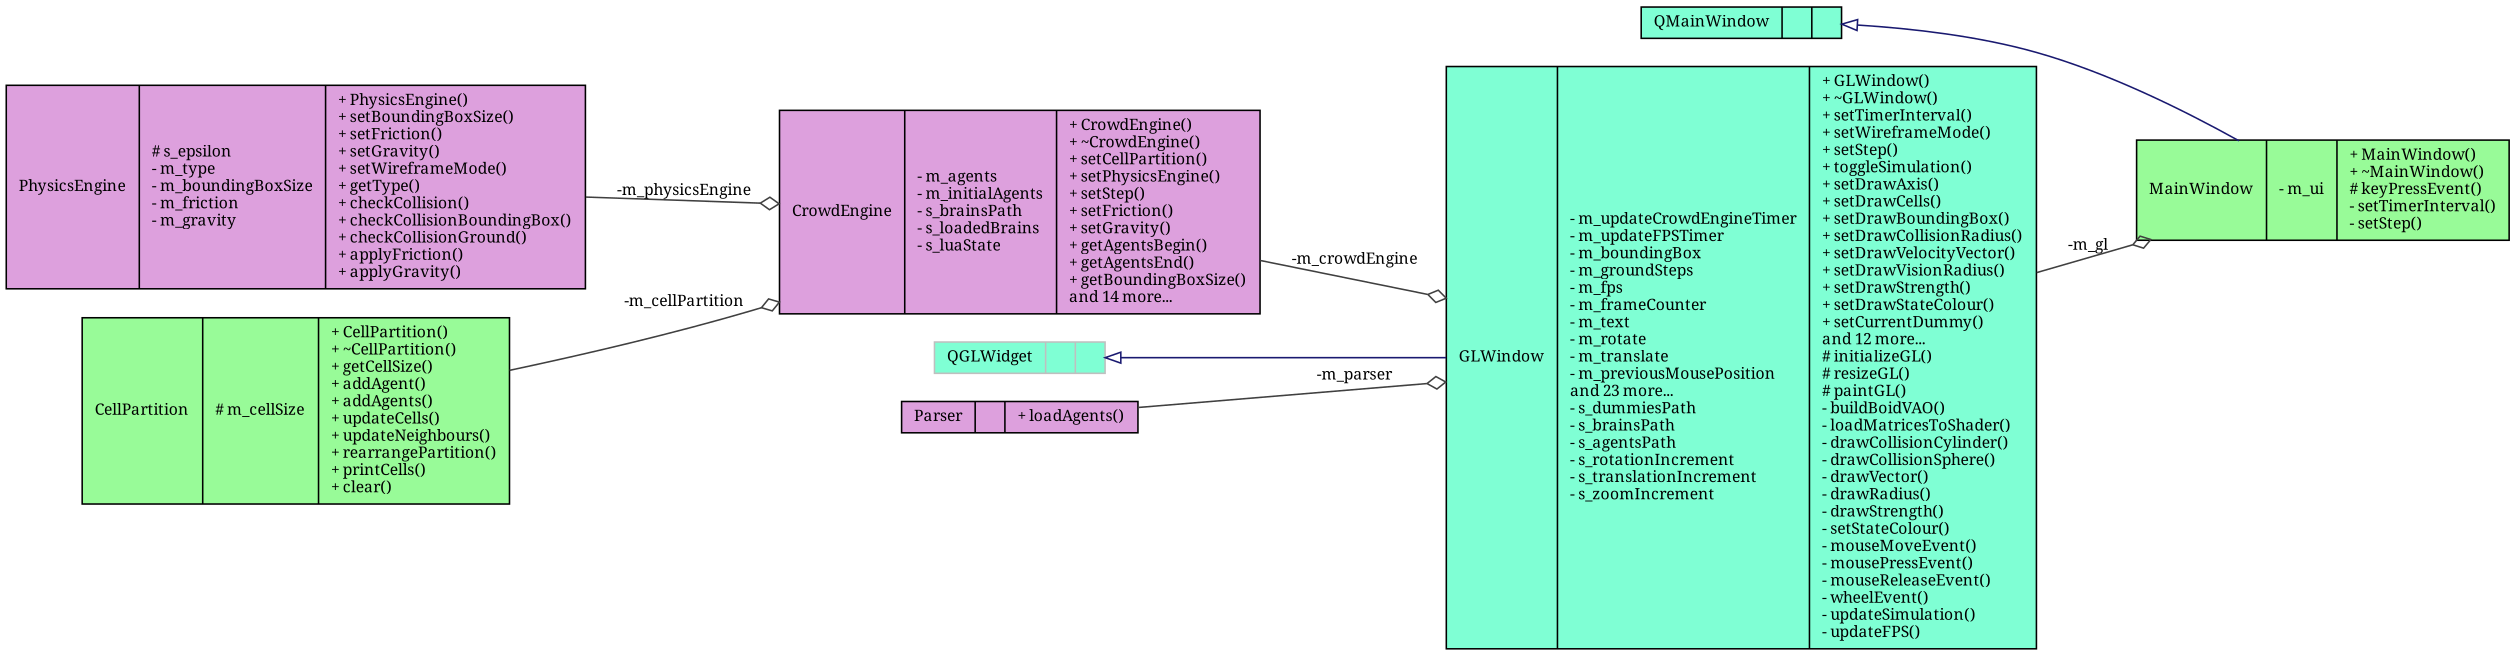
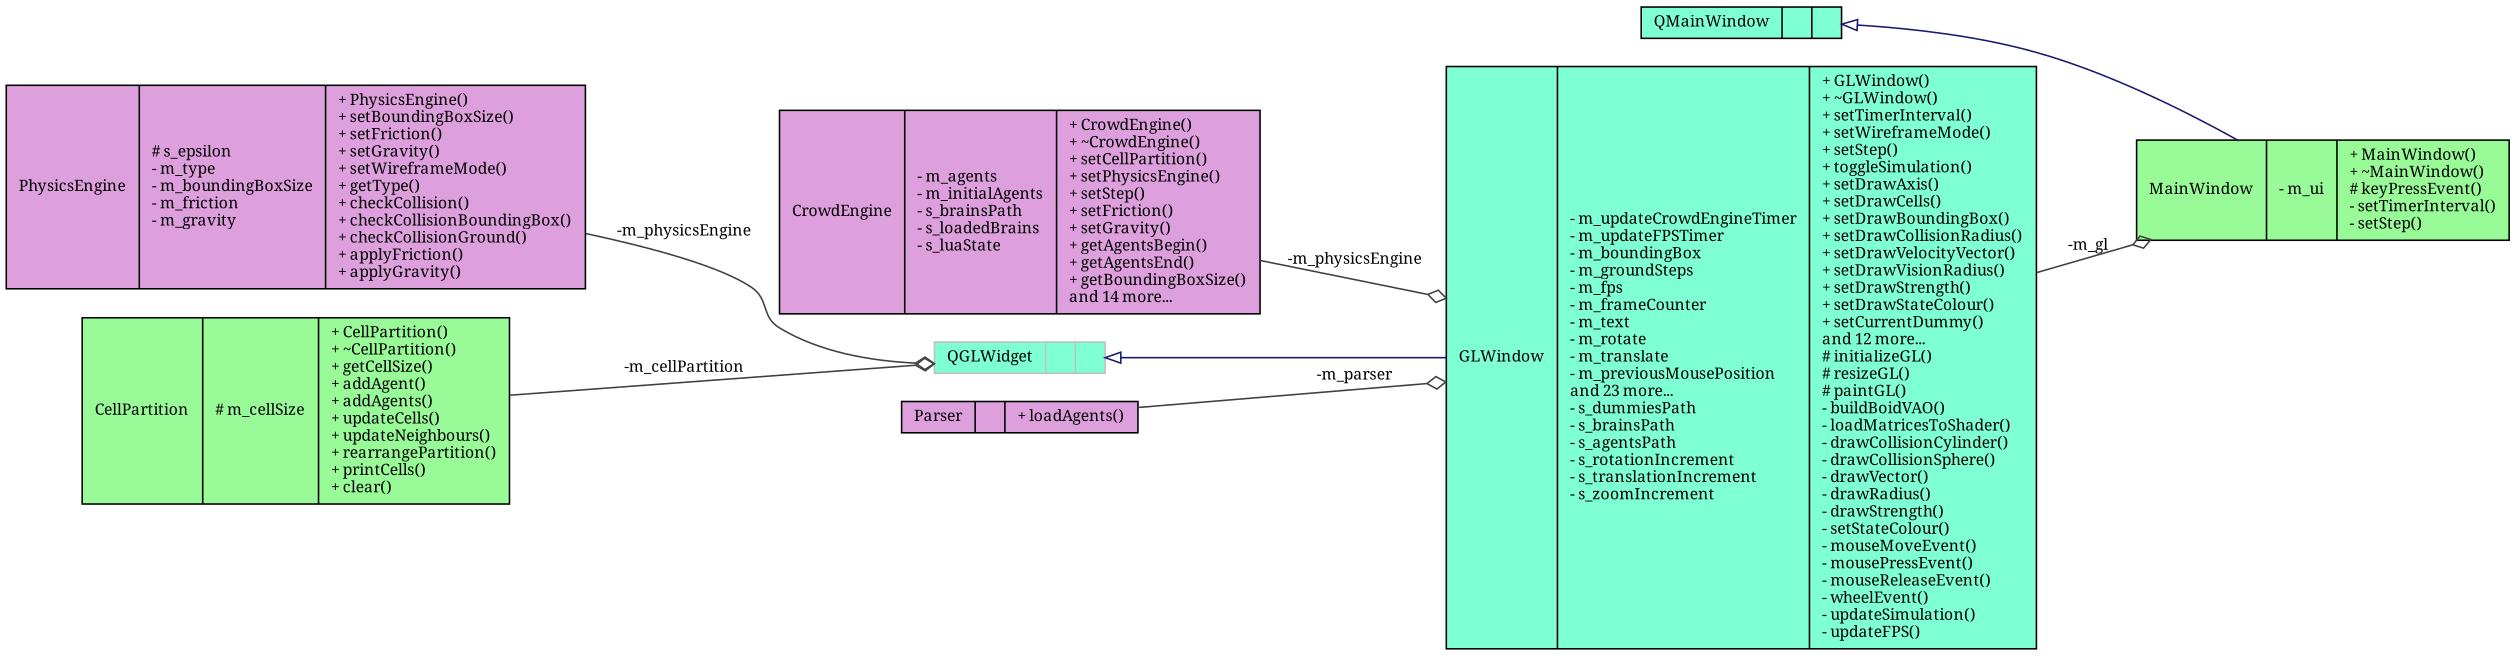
(673, 200) -> (758, 293)
(1353, 260) -> (1353, 260)
(636, 341) -> (713, 380)
